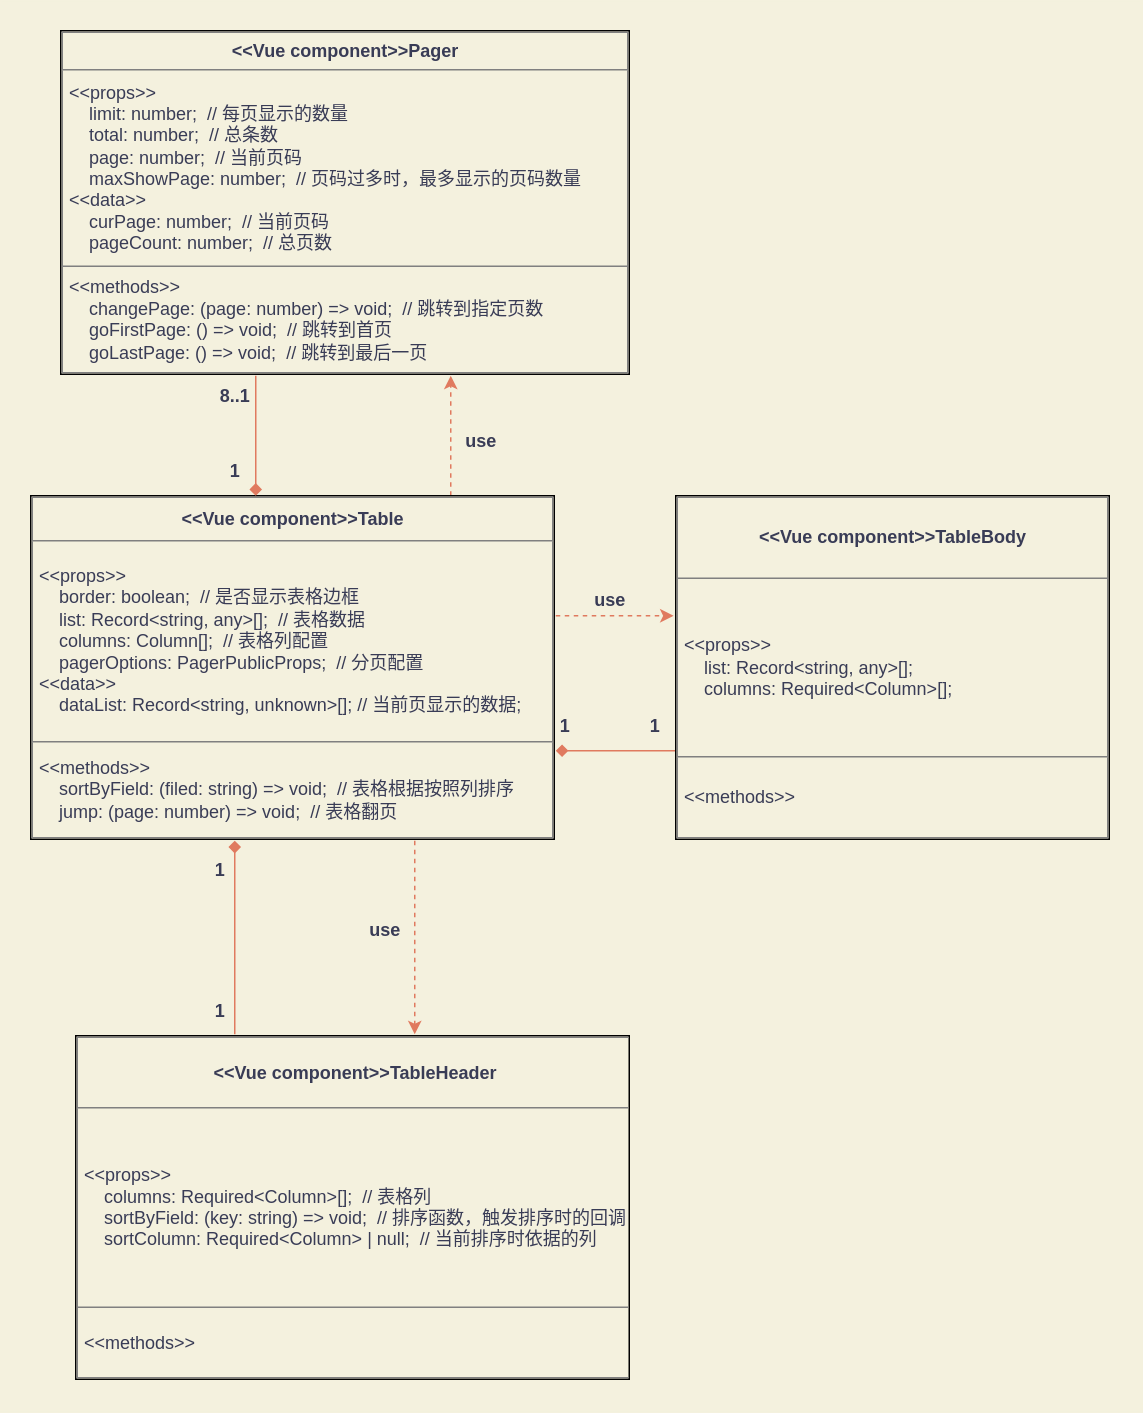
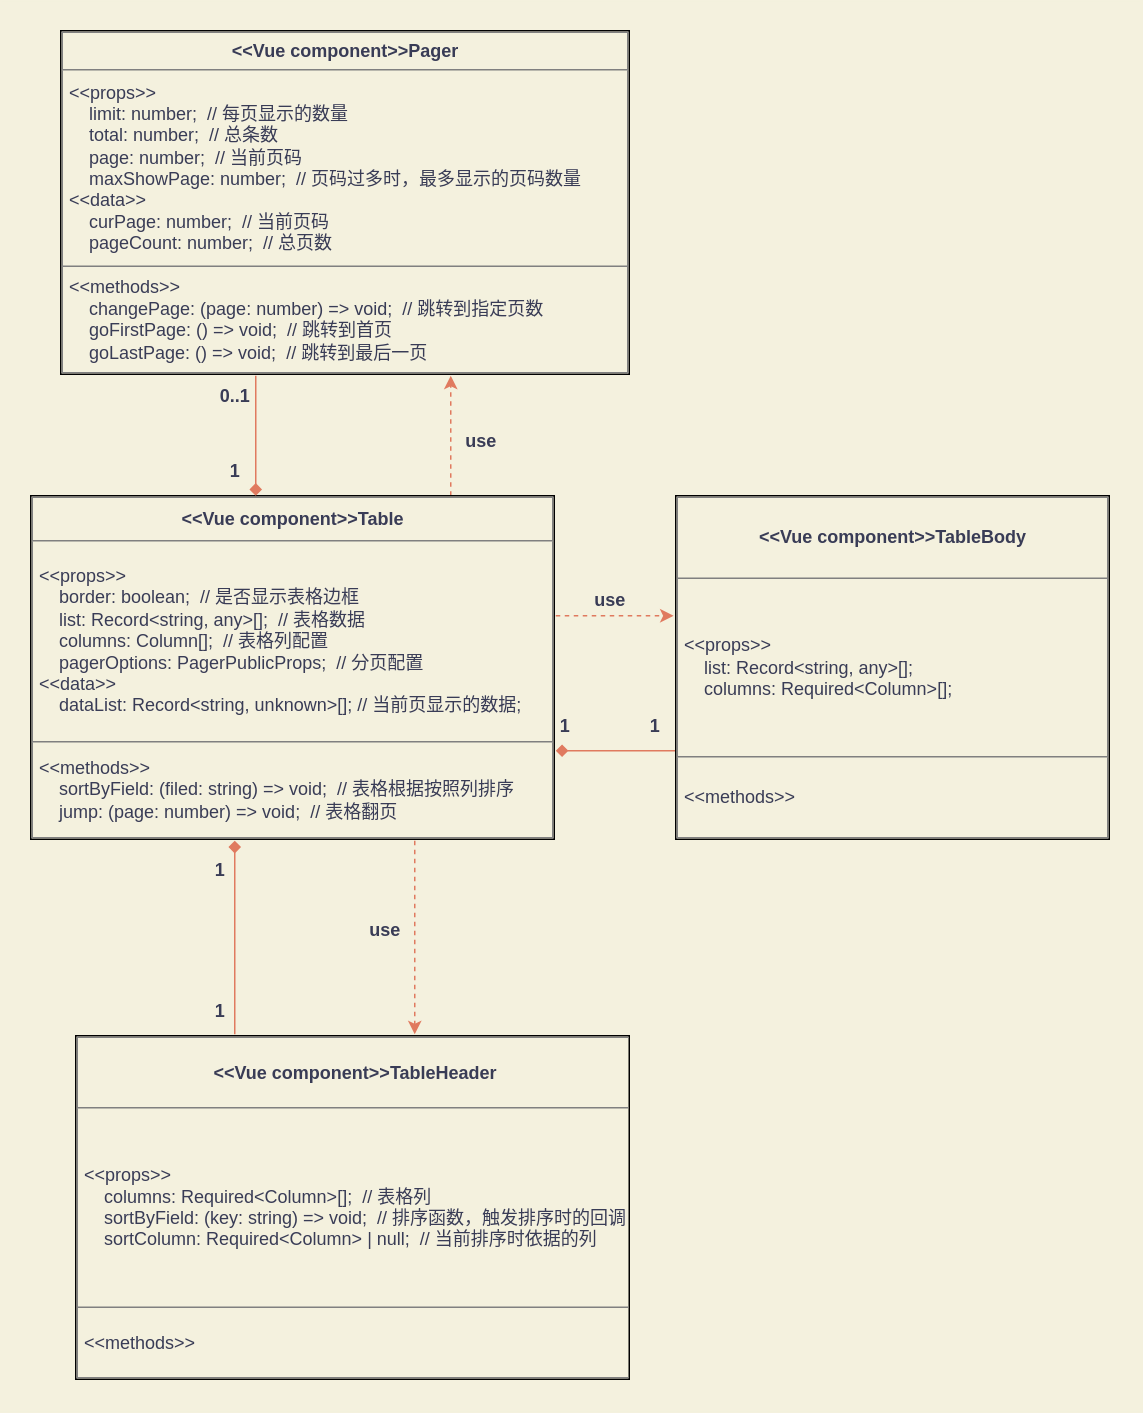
(236, 391) -> (236, 391)
